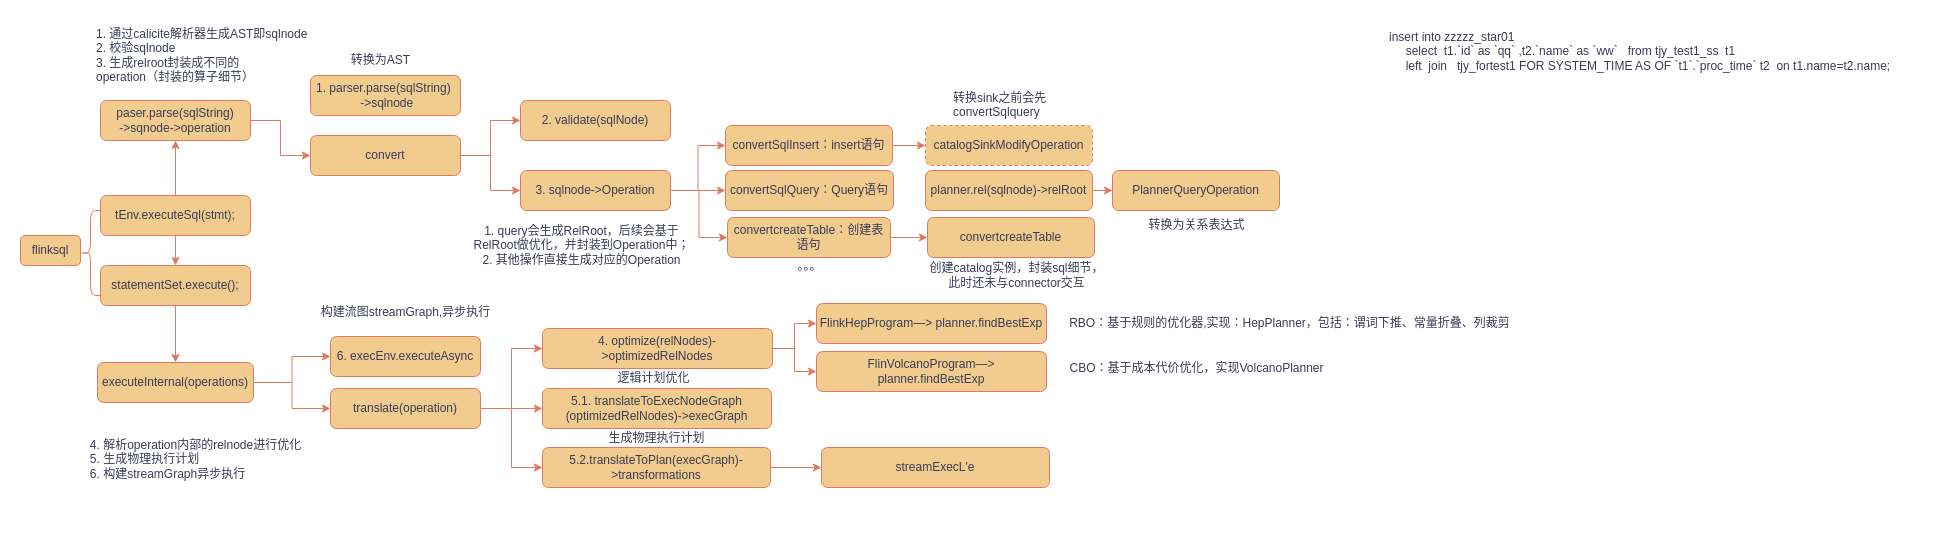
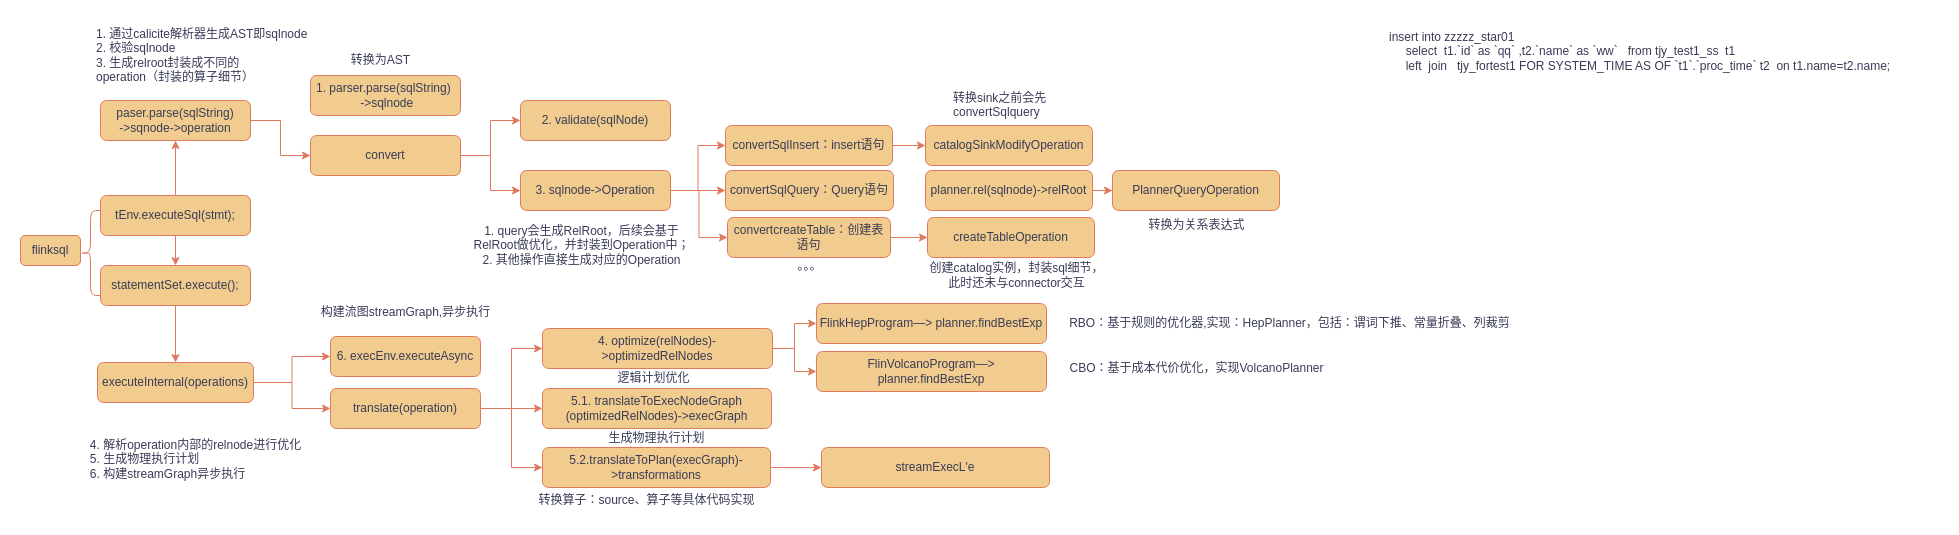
(1009, 146) -> (1009, 146)
(1011, 238) -> (1011, 238)
none -> (647, 501)
